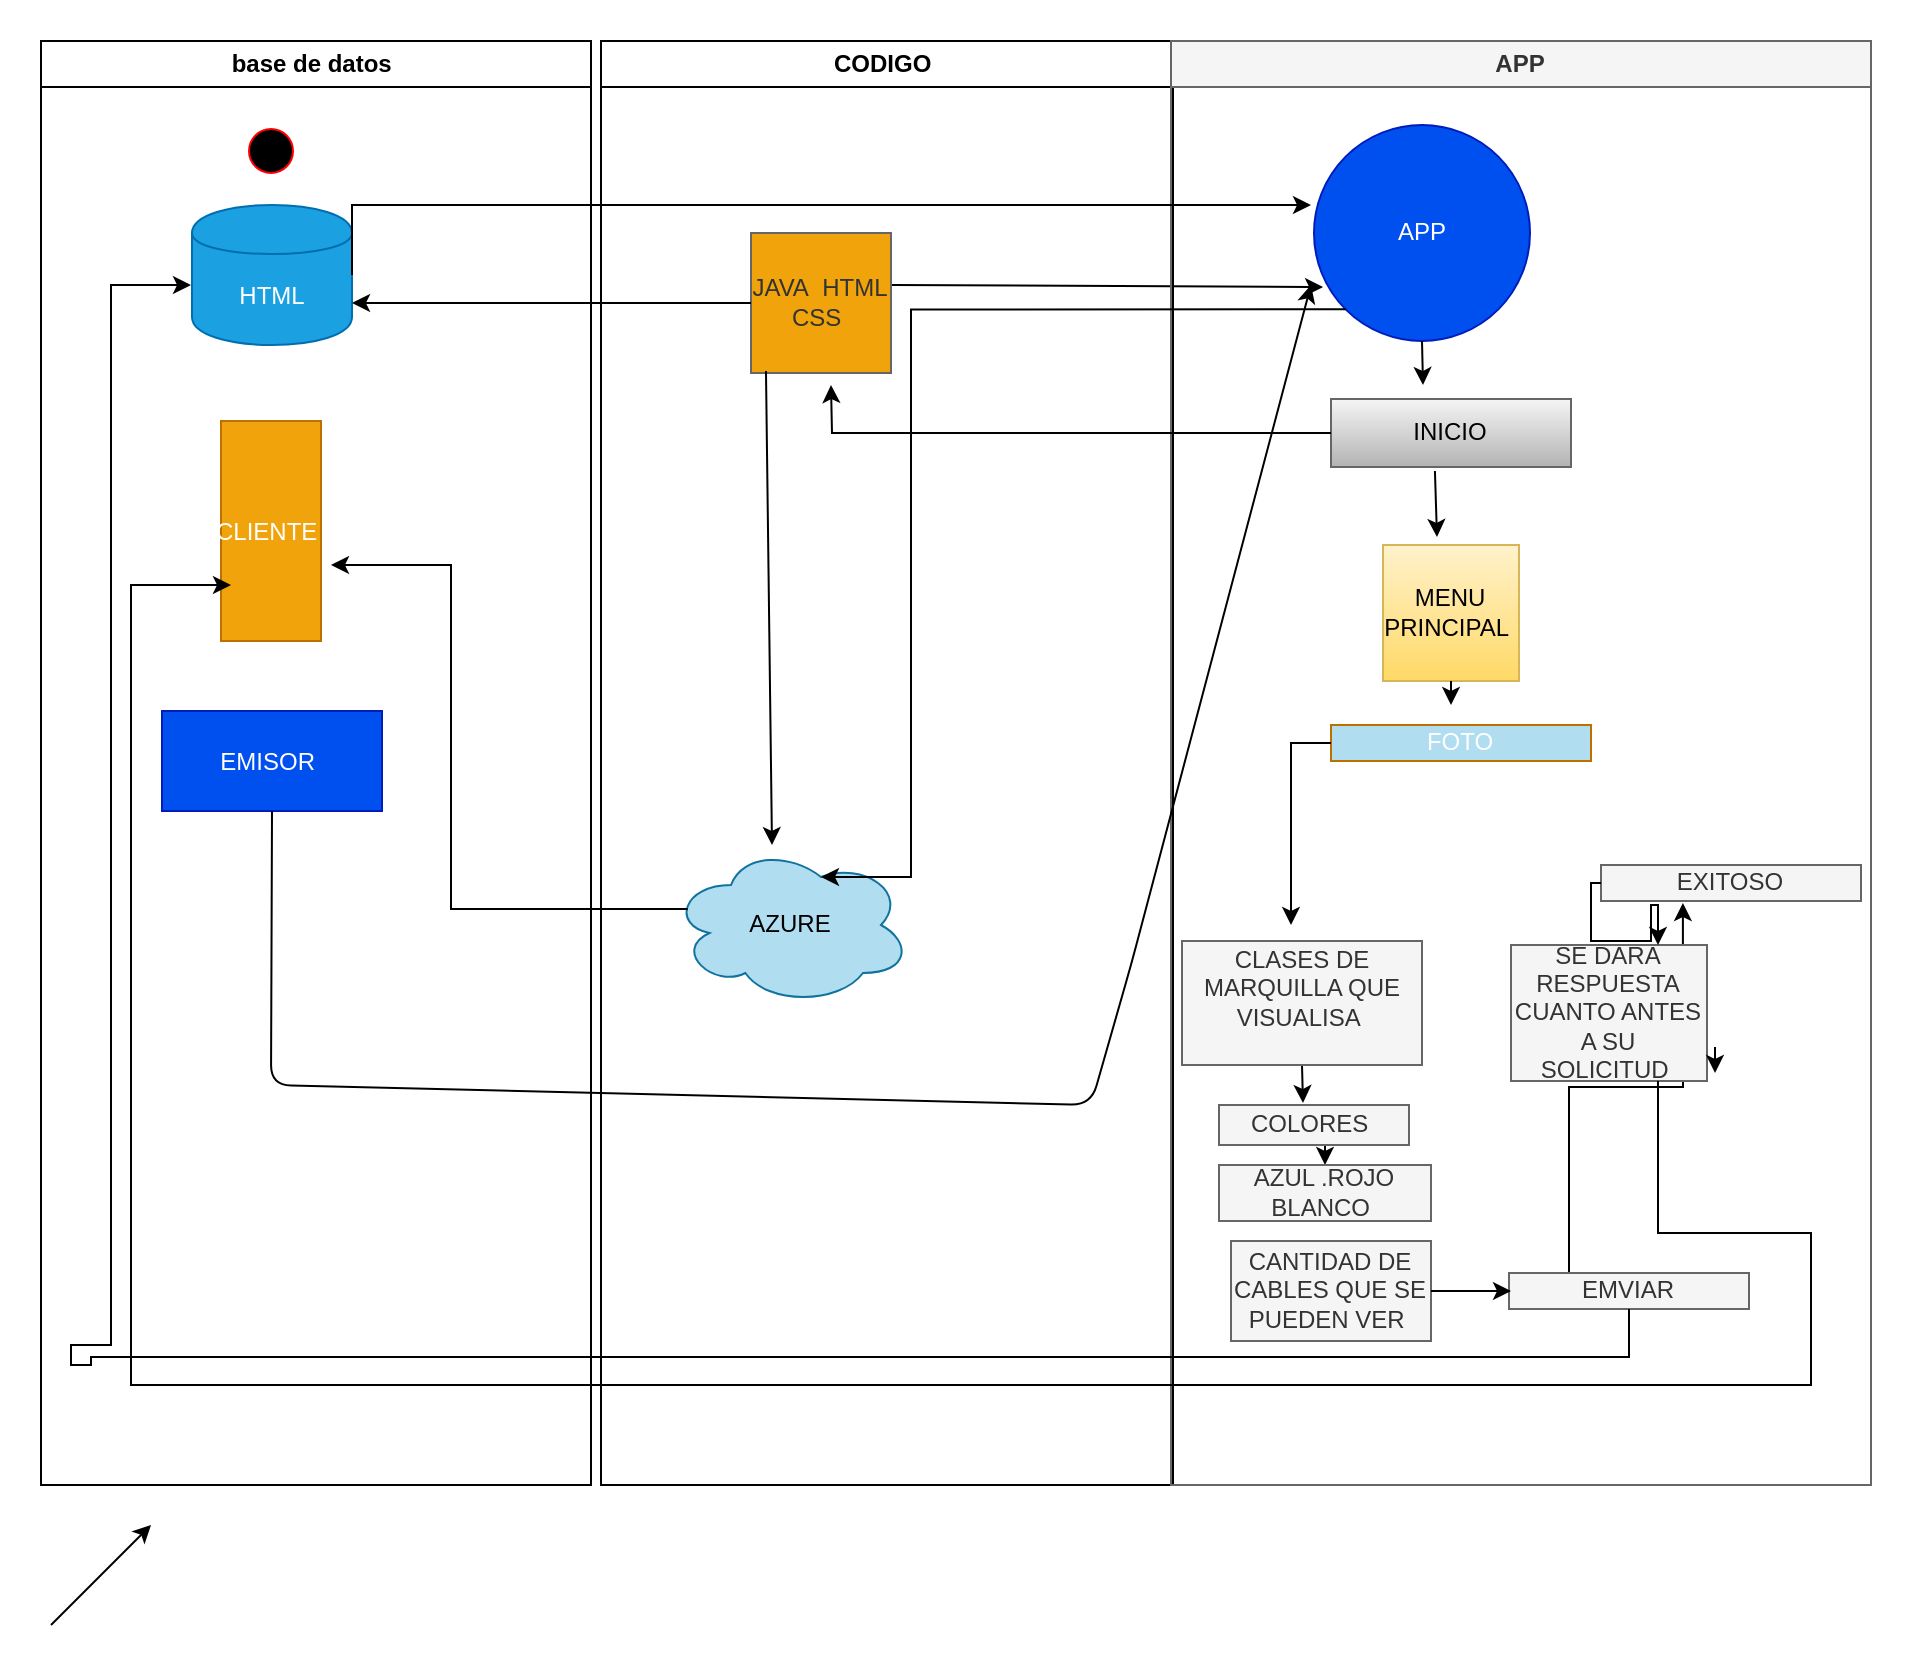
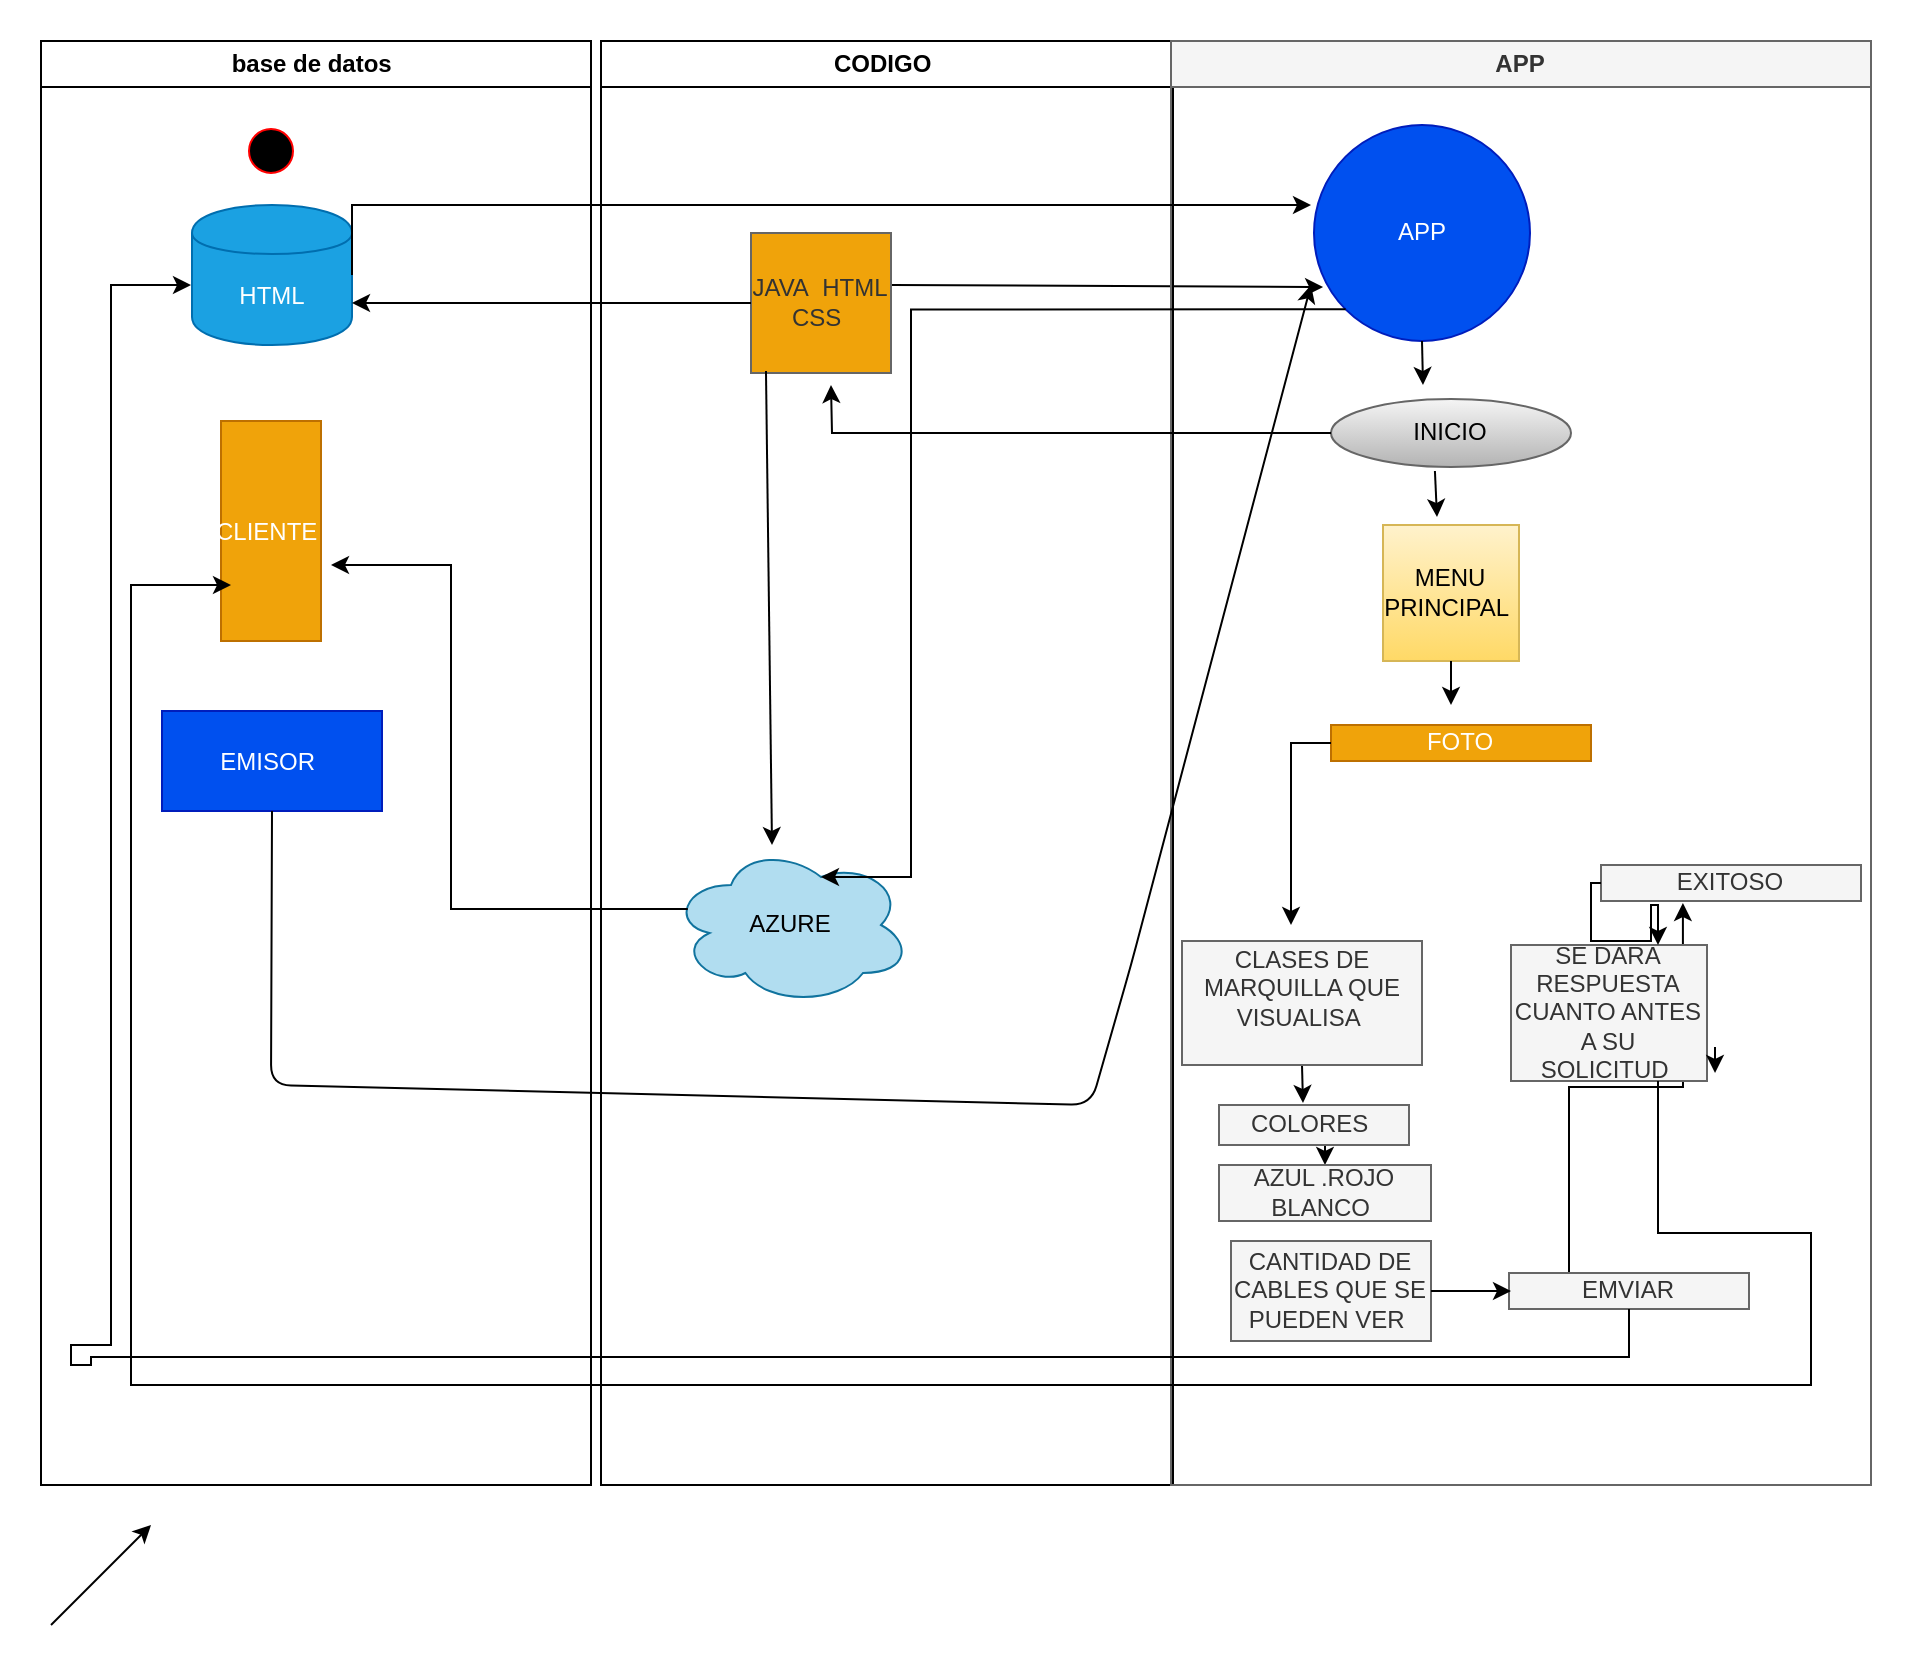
(1451, 433) -> (1451, 433)
(1451, 613) -> (1451, 593)
(1461, 743) -> (1461, 743)
